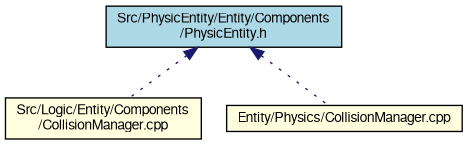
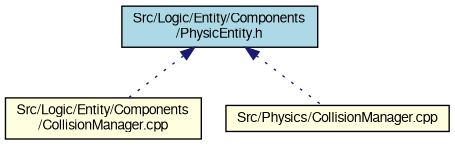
(224, 27) -> (220, 27)
(344, 118) -> (338, 118)
